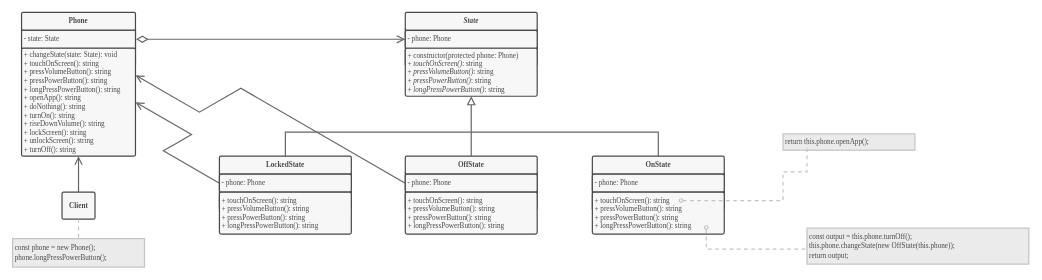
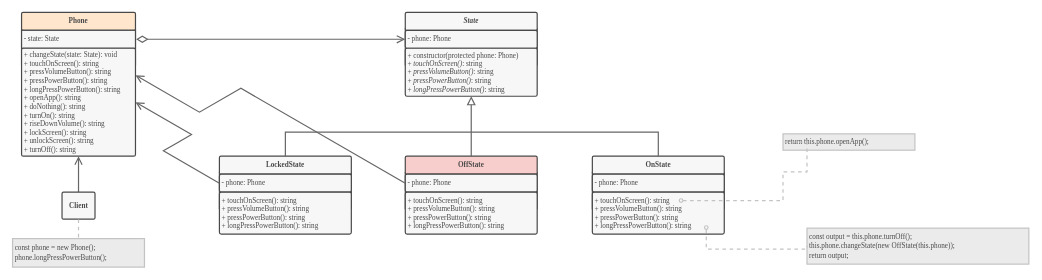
(78, 21) -> (78, 21)
(471, 165) -> (471, 165)
